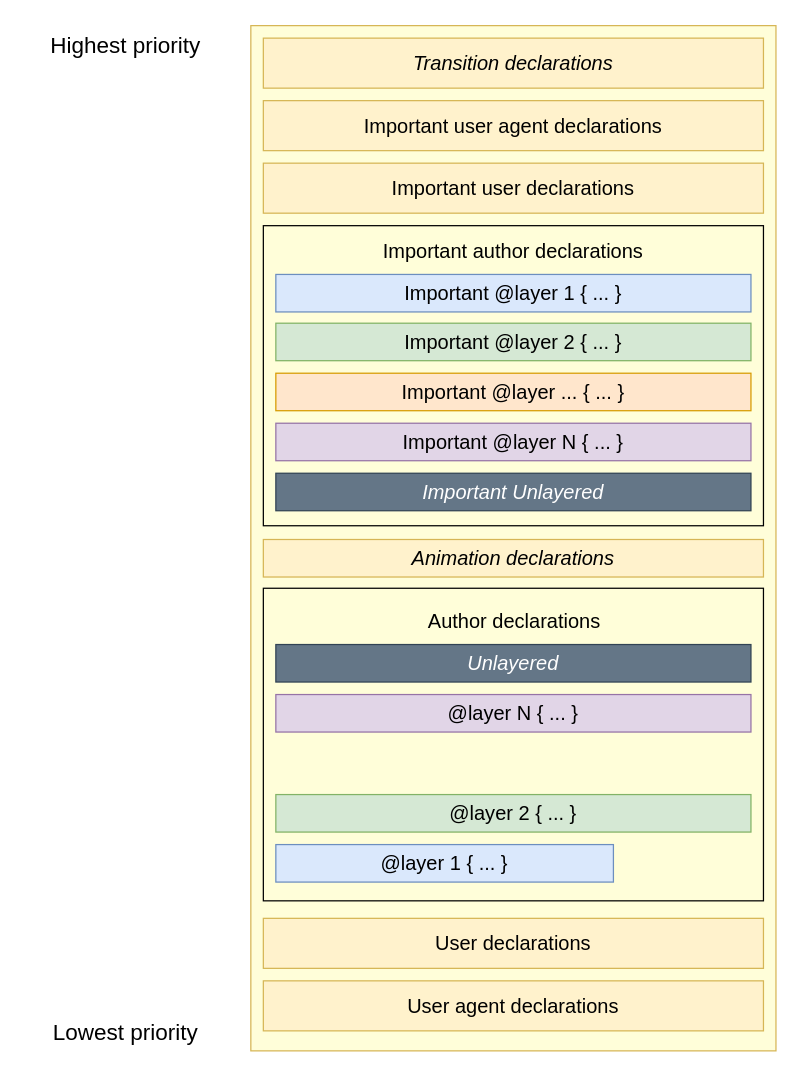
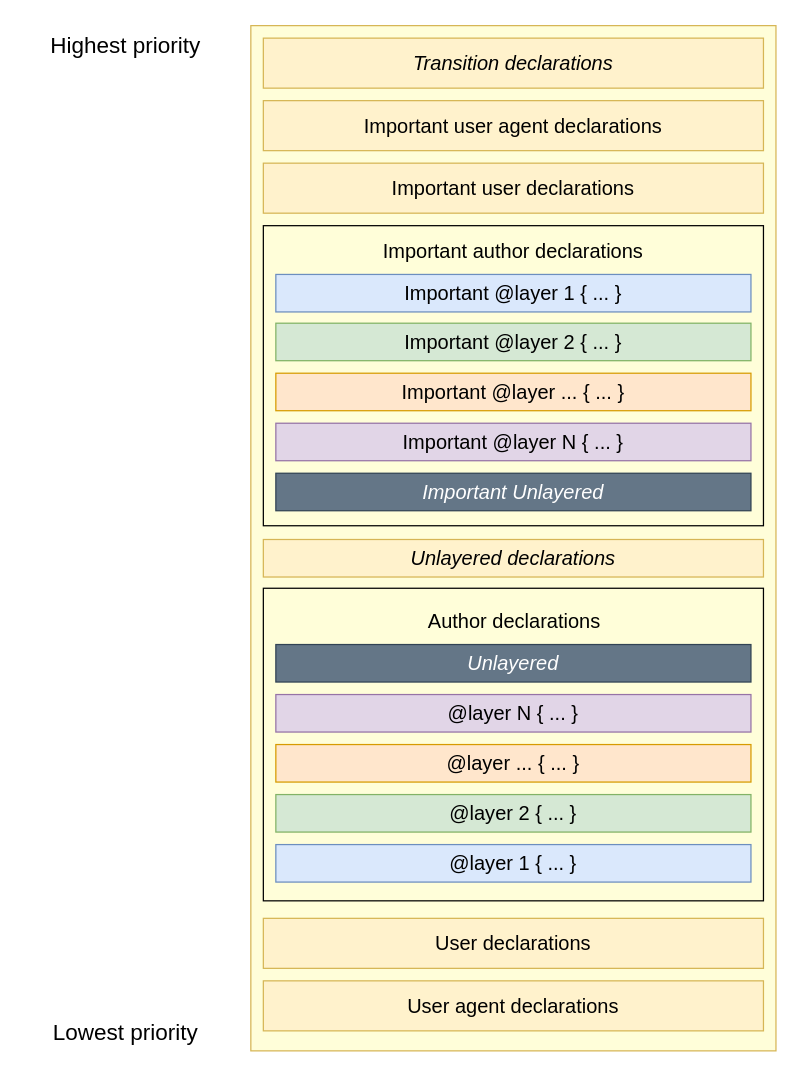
(513, 558) -> (513, 558)
none -> (513, 763)
(444, 863) -> (513, 863)
